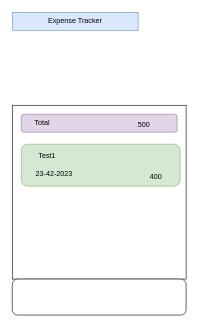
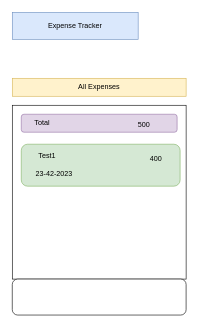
(75, 21) -> (75, 26)
none -> (99, 87)
(156, 177) -> (156, 159)
